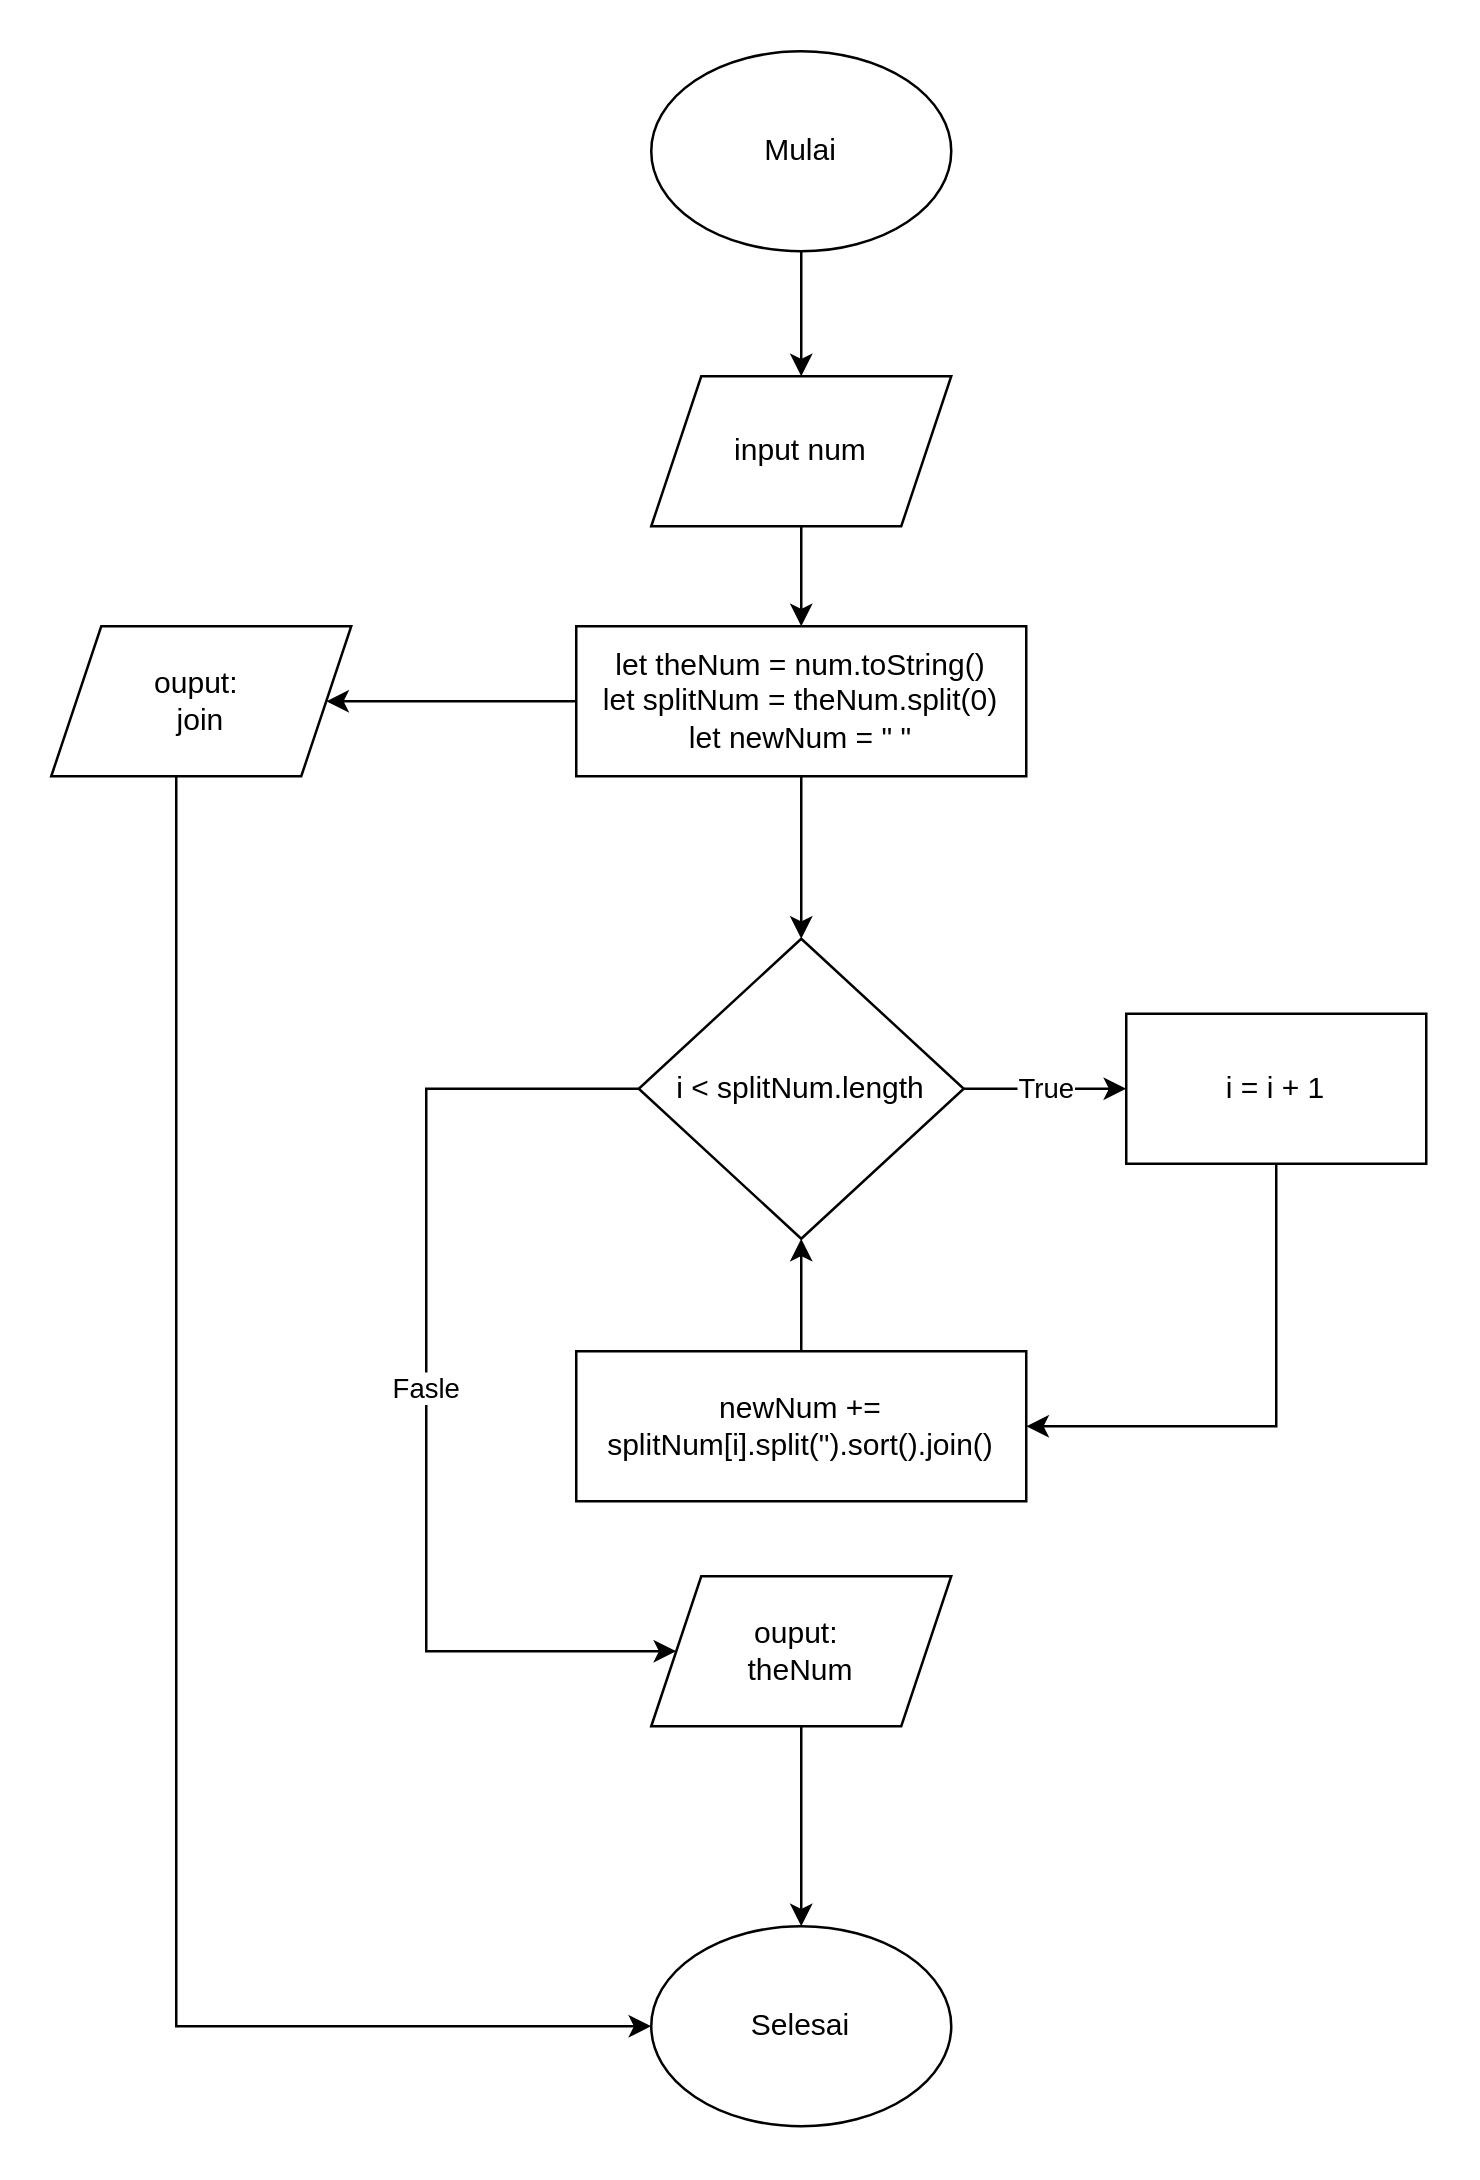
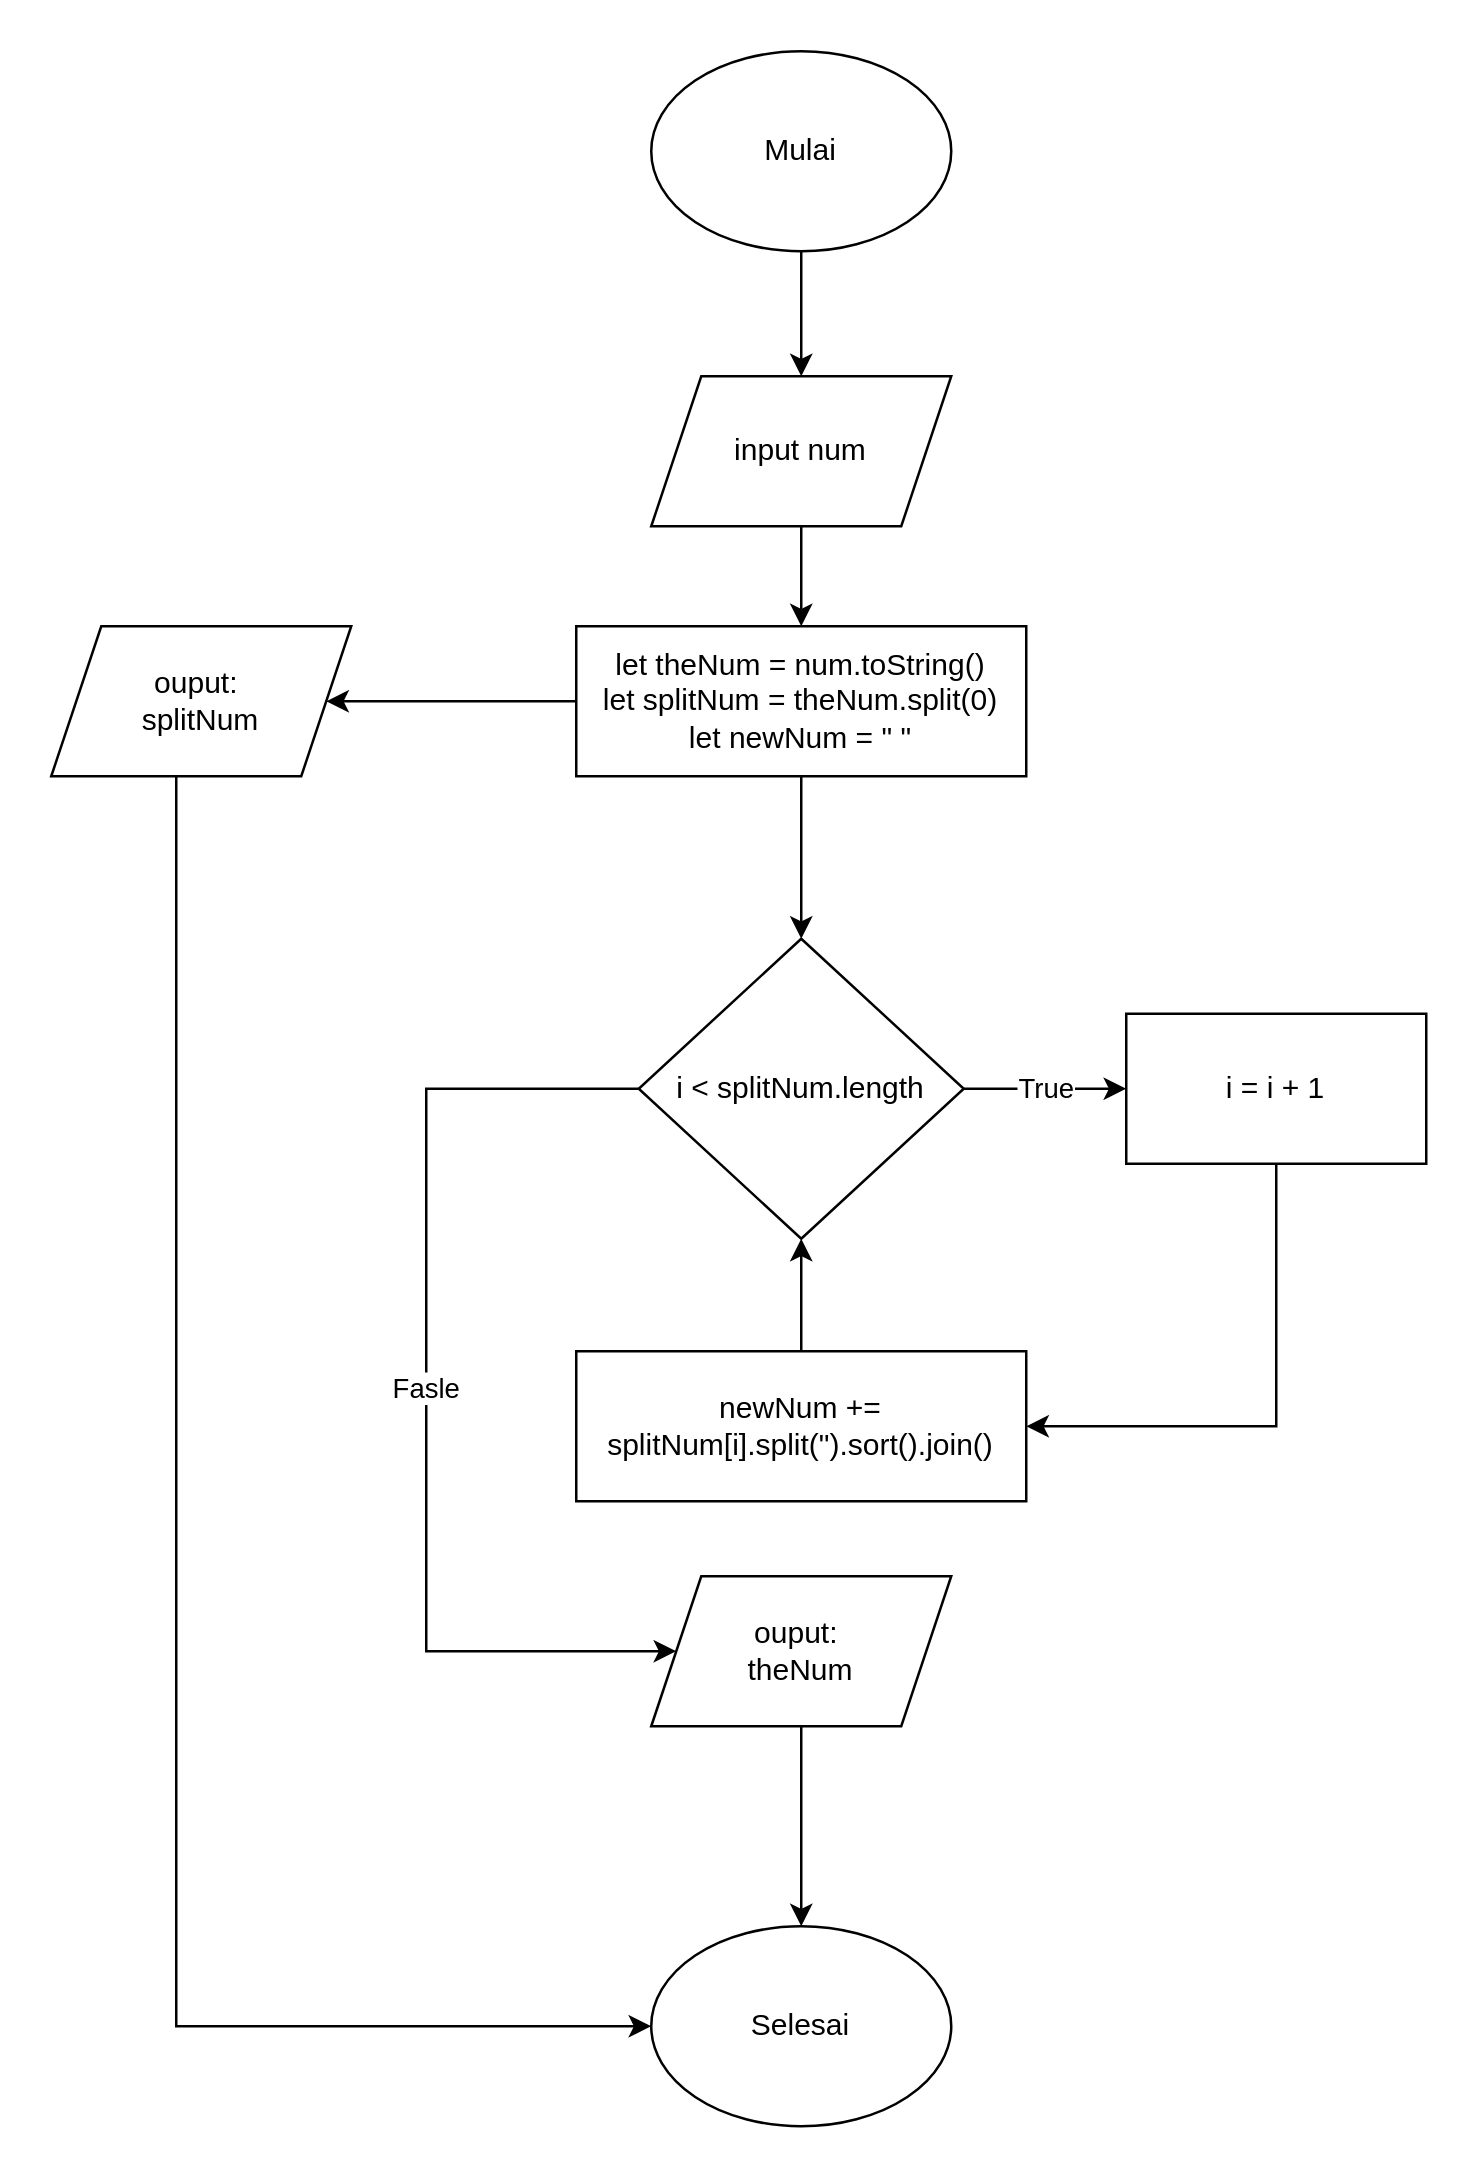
(201, 701) -> (201, 701)
